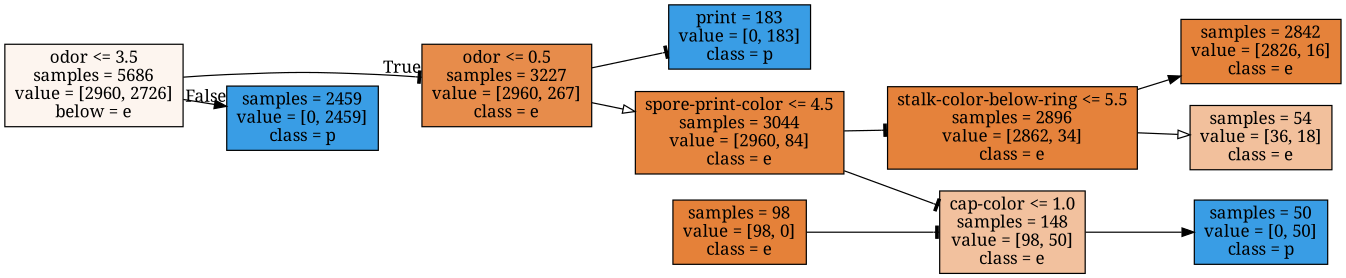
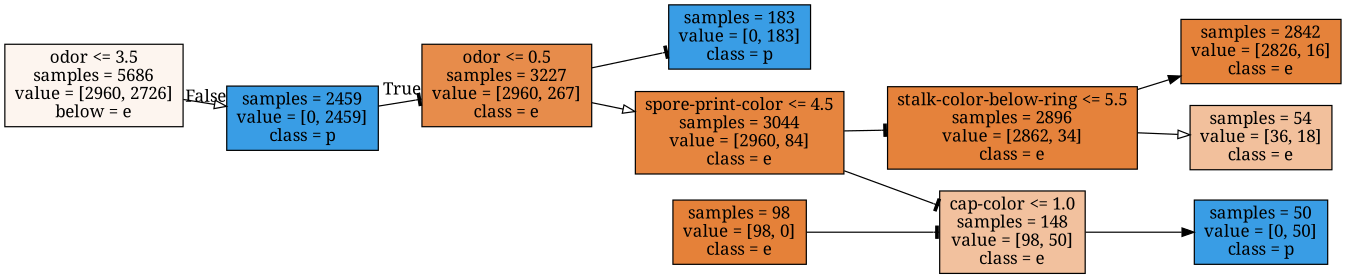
(740, 37) -> (740, 37)
(299, 72) -> (397, 103)
(199, 102) -> (199, 102)
